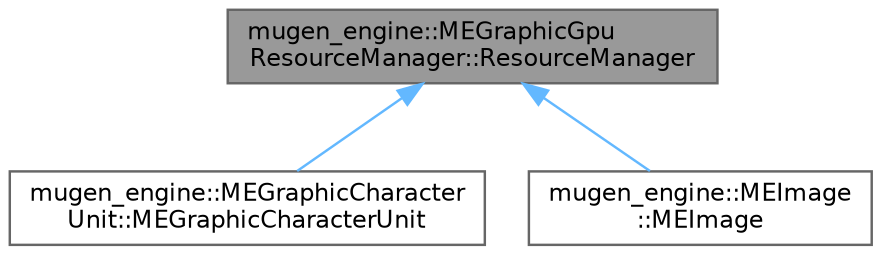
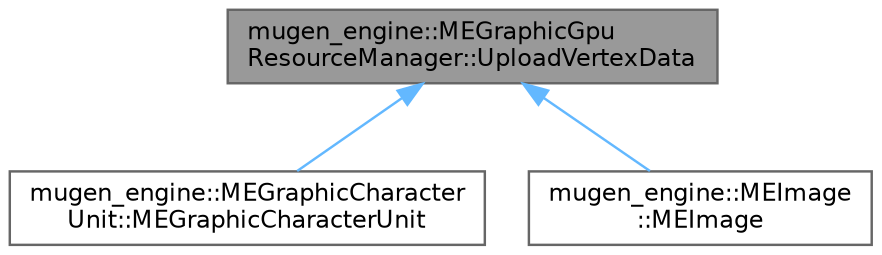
(473, 47) -> (473, 47)
